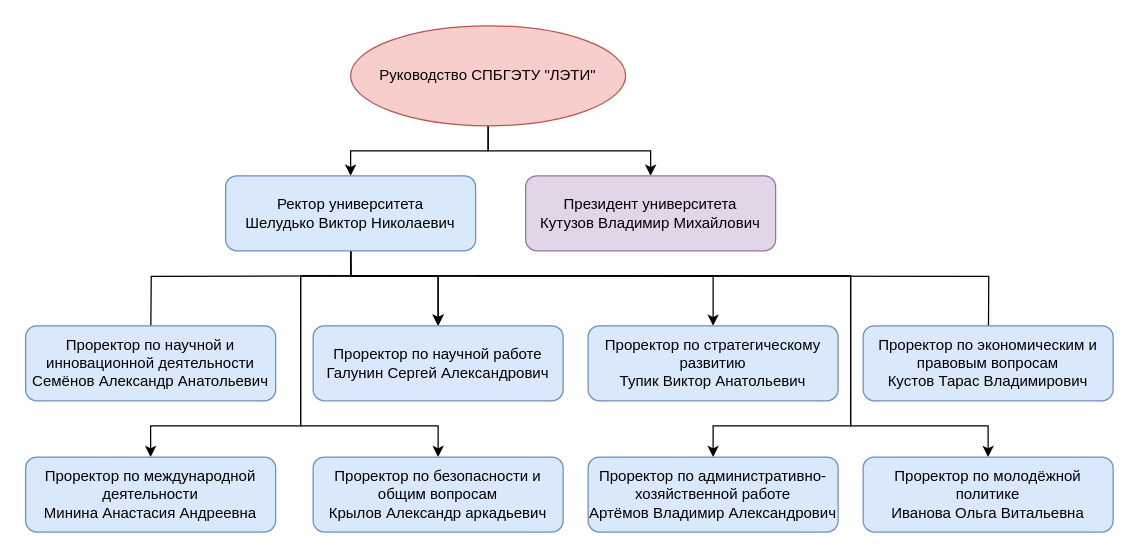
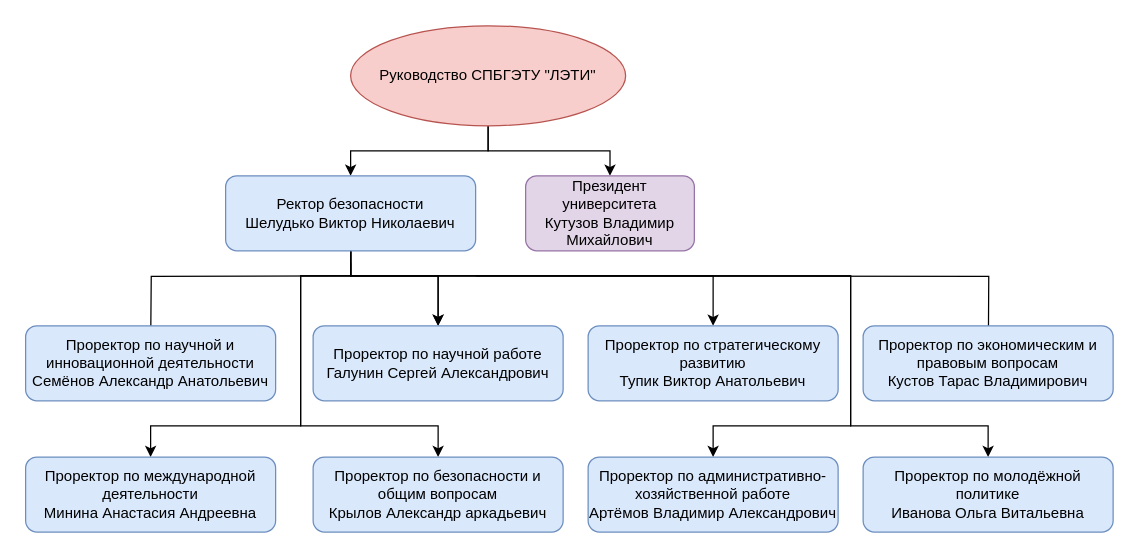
(351, 213) -> (351, 213)
(651, 213) -> (610, 213)
